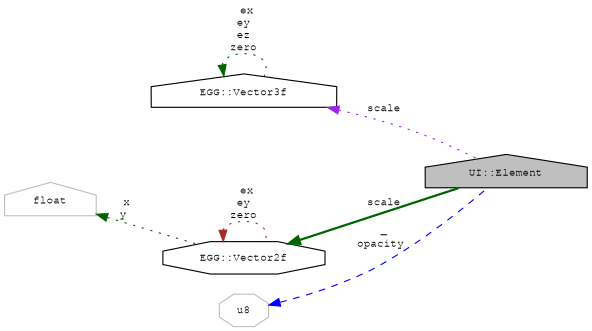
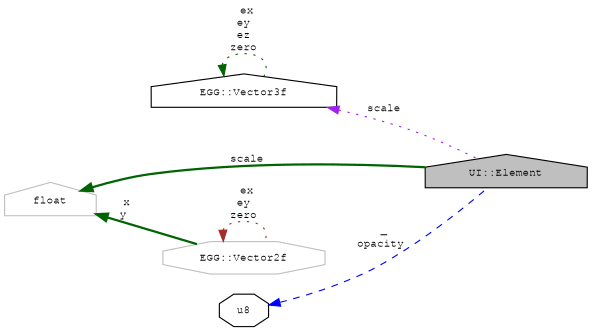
(379, 214) -> (258, 165)
(152, 231) -> (152, 231)
(244, 258) -> (244, 258)
(244, 310) -> (244, 310)
